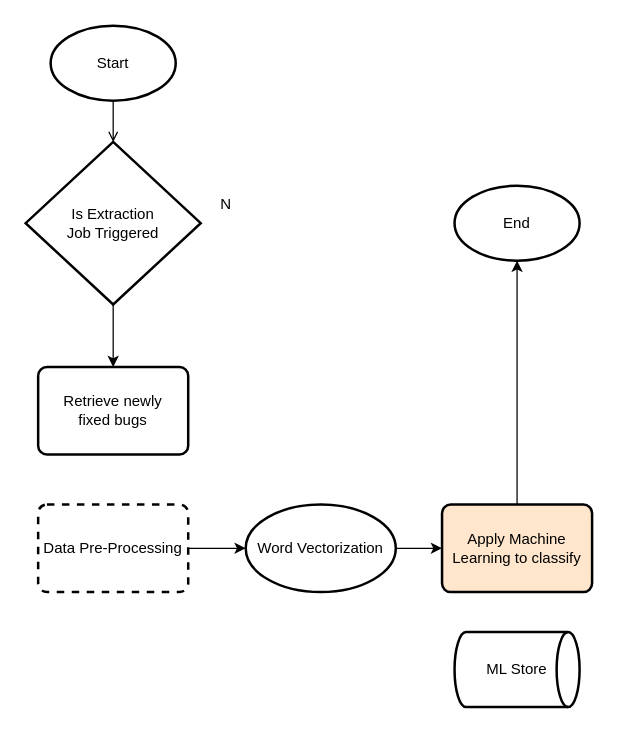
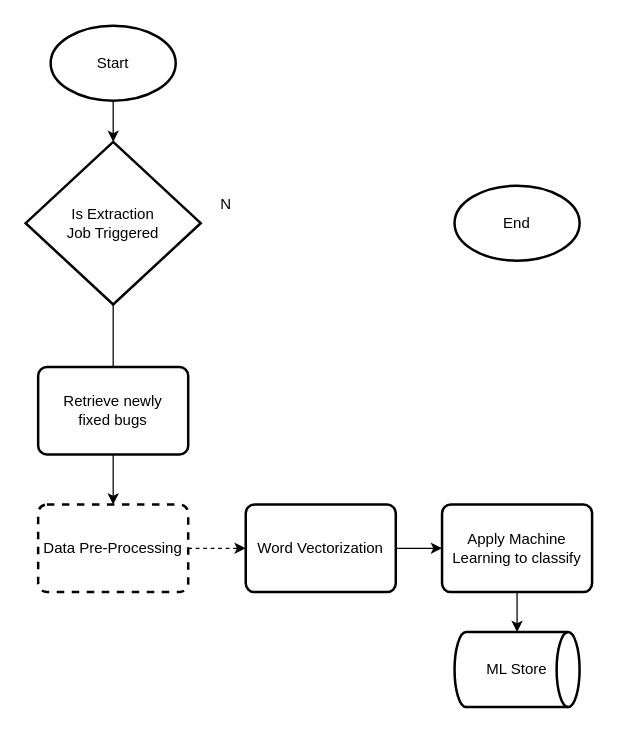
(113, 134) -> (113, 132)
(113, 357) -> (113, 360)
(517, 387) -> none
none -> (113, 475)
(211, 548) -> (211, 548)
(321, 548) -> (321, 548)
(517, 548) -> (517, 548)
none -> (517, 616)
